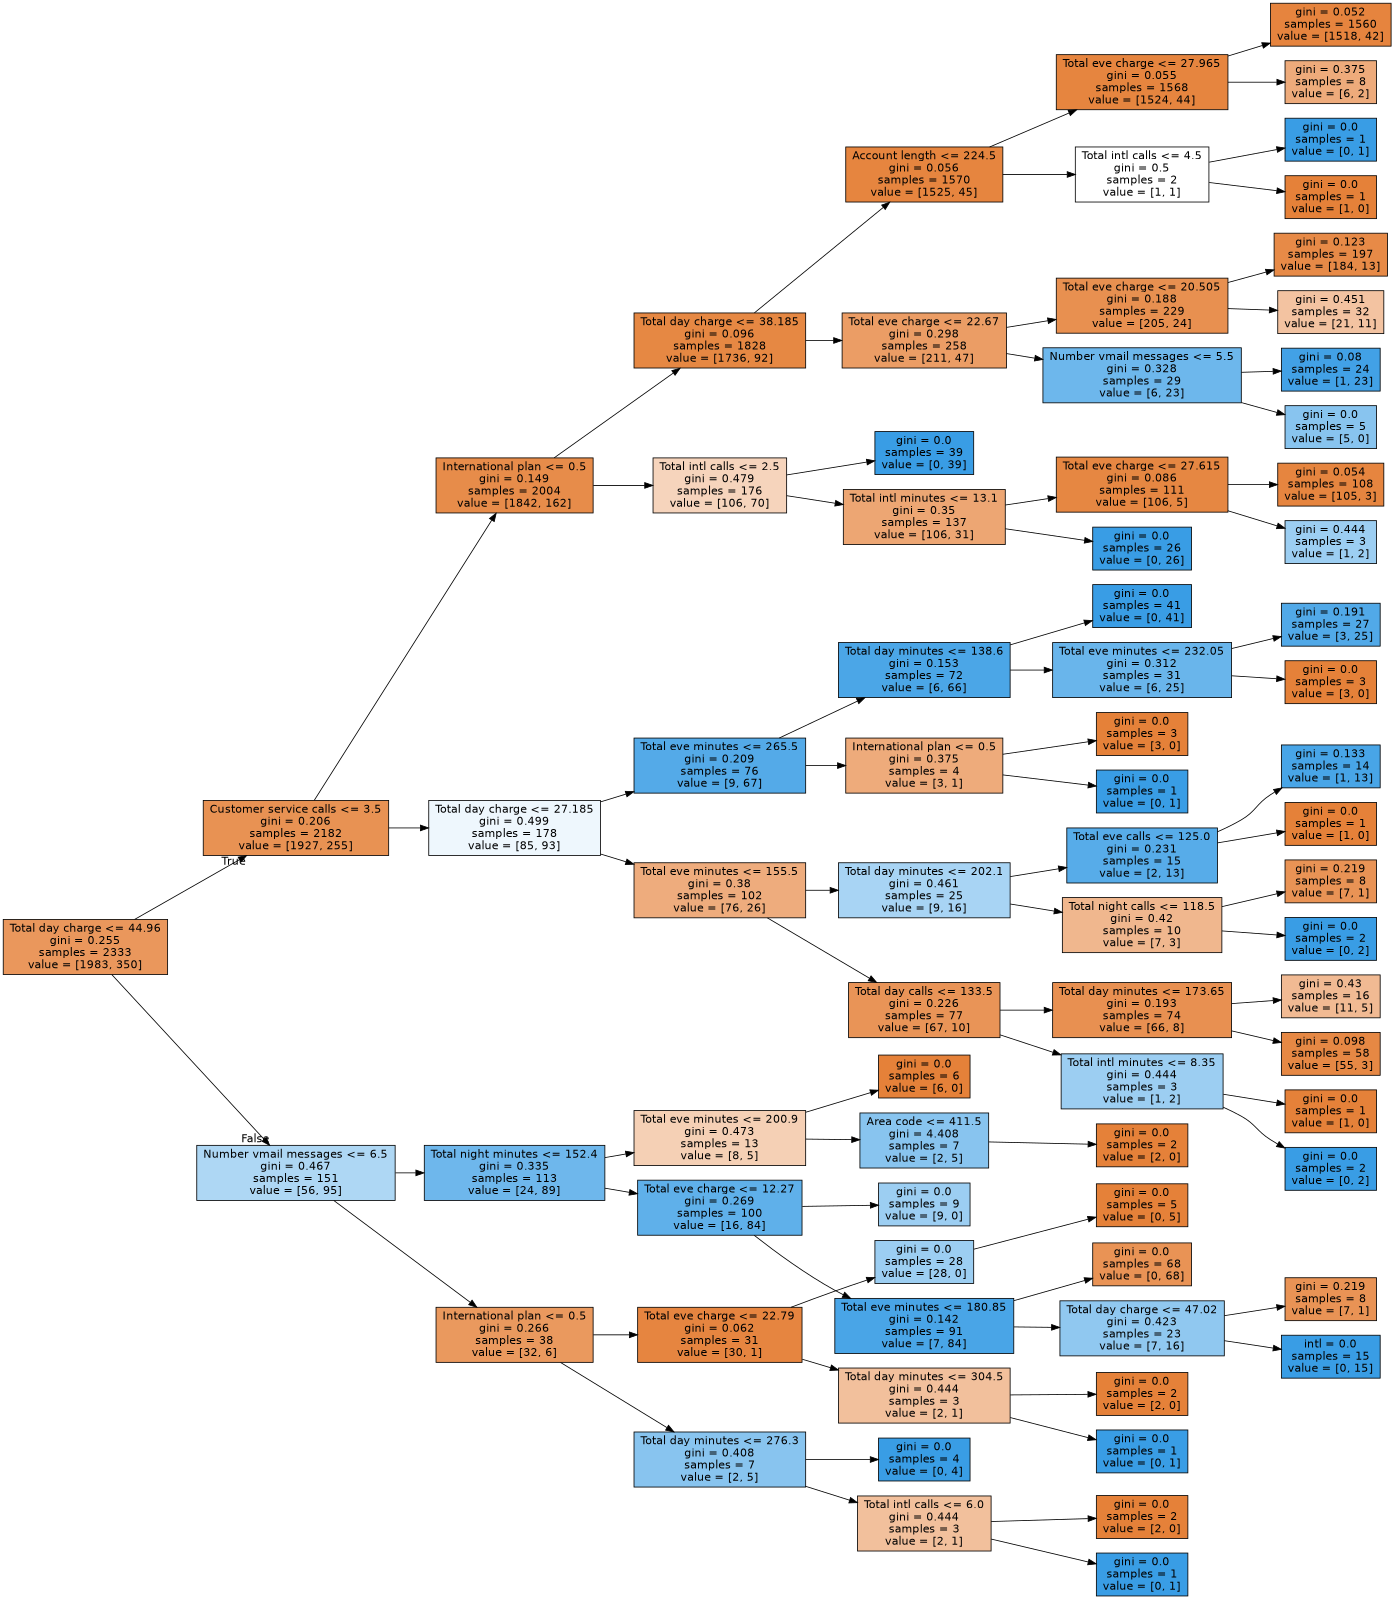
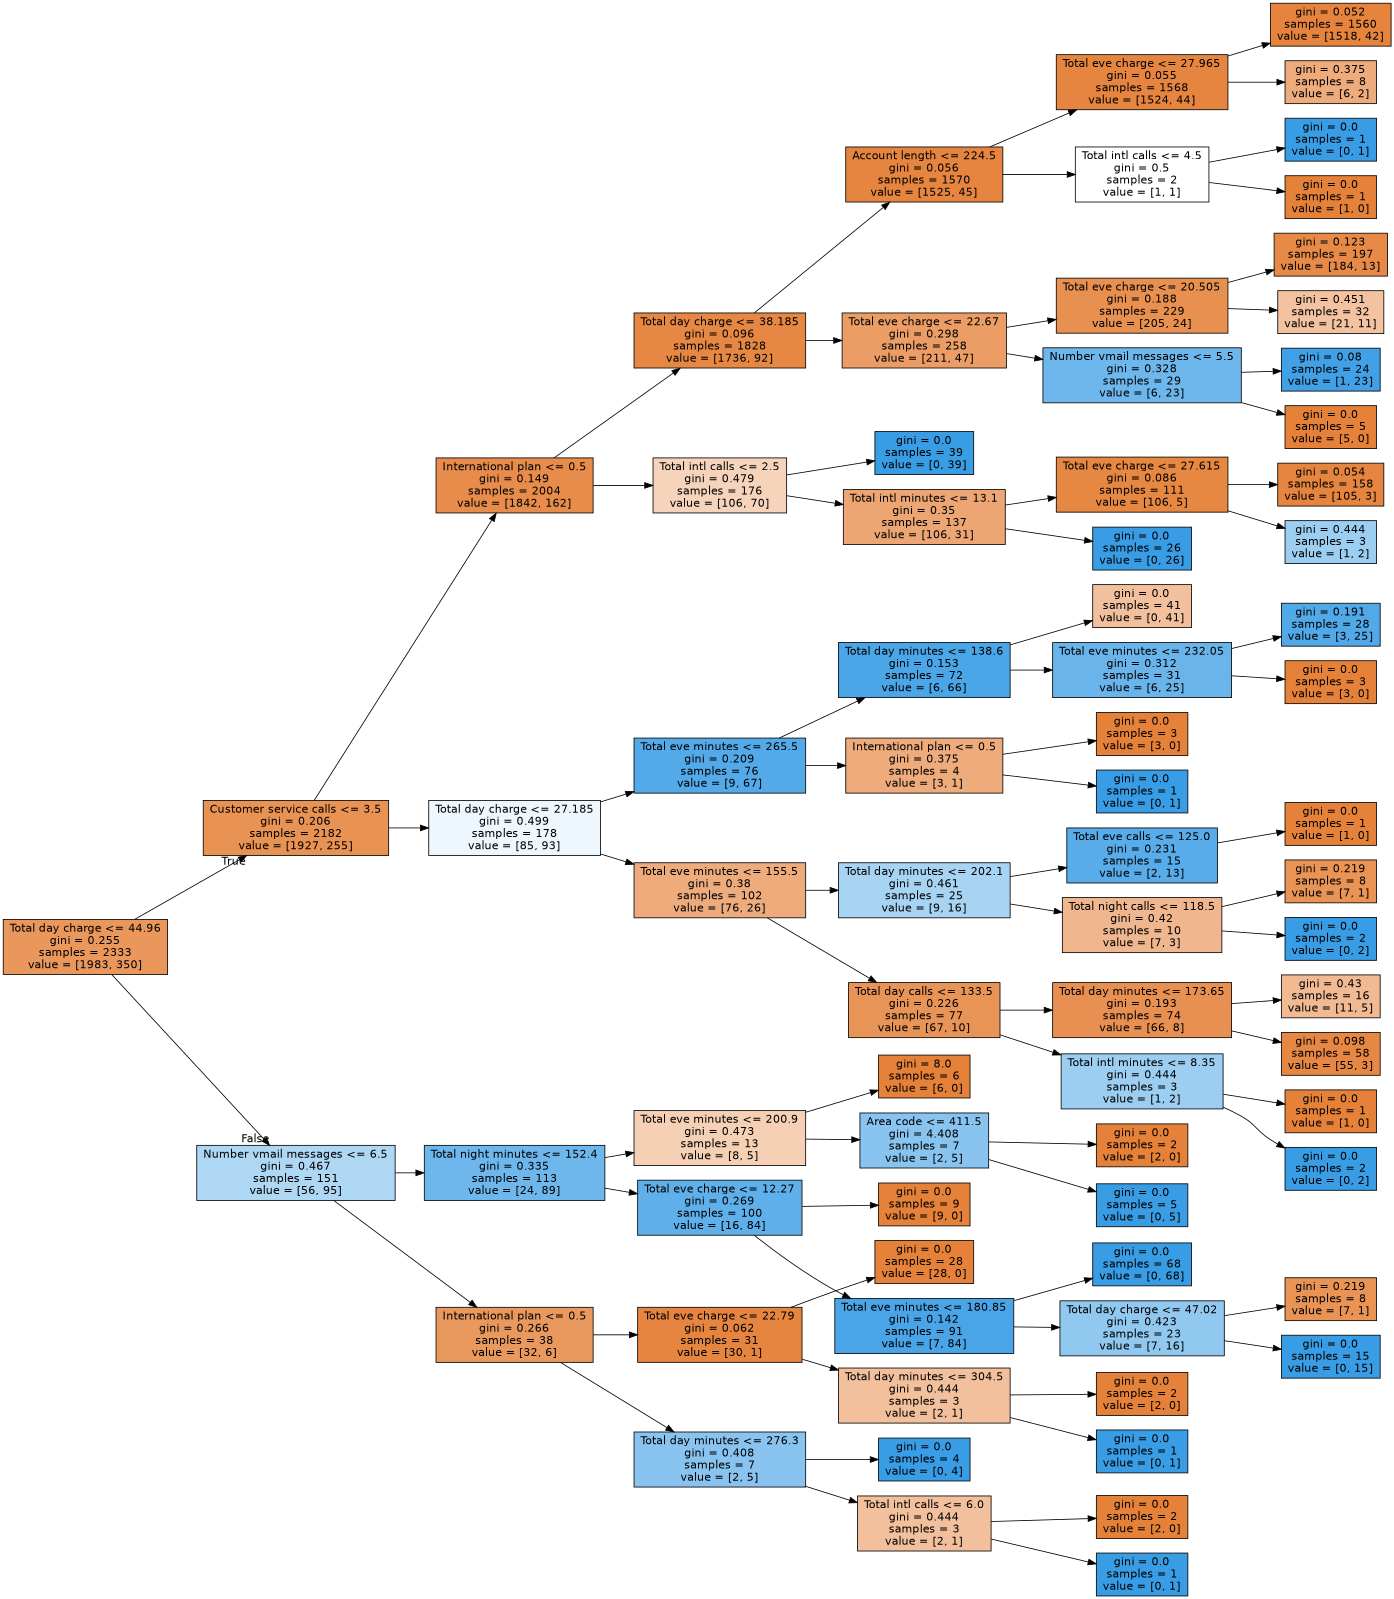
(1331, 427) -> (1331, 427)
(1331, 485) -> (1331, 485)
(1142, 606) -> (1142, 606)
(1331, 625) -> (1331, 625)
(1331, 766) -> none
(924, 1077) -> (924, 1077)
(924, 1204) -> (924, 1204)
(1142, 1205) -> (1142, 1205)
(1031, 1234) -> (1039, 1174)
(924, 1262) -> (924, 1262)
(1142, 1264) -> (1142, 1264)
(1331, 1357) -> (1331, 1357)
